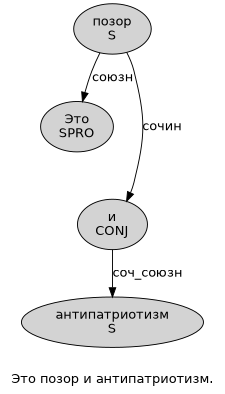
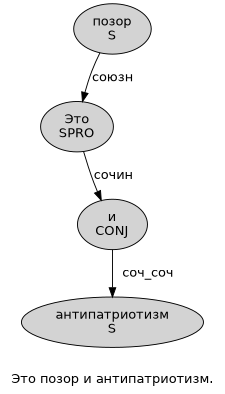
(143, 122) -> (90, 172)
(148, 273) -> (148, 273)
